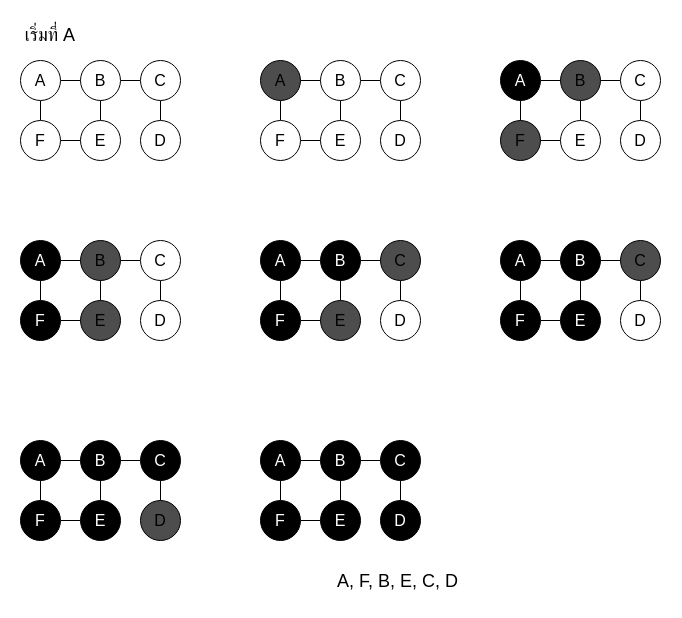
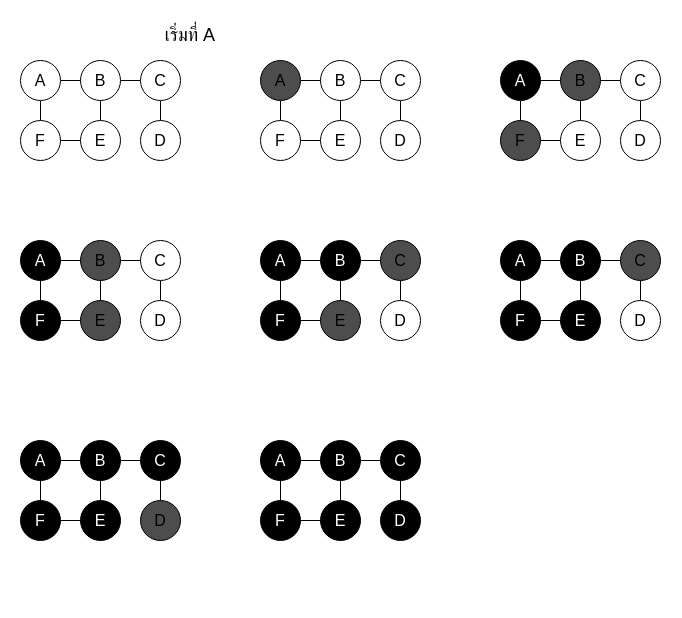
(51, 36) -> (191, 36)
(398, 582) -> none
